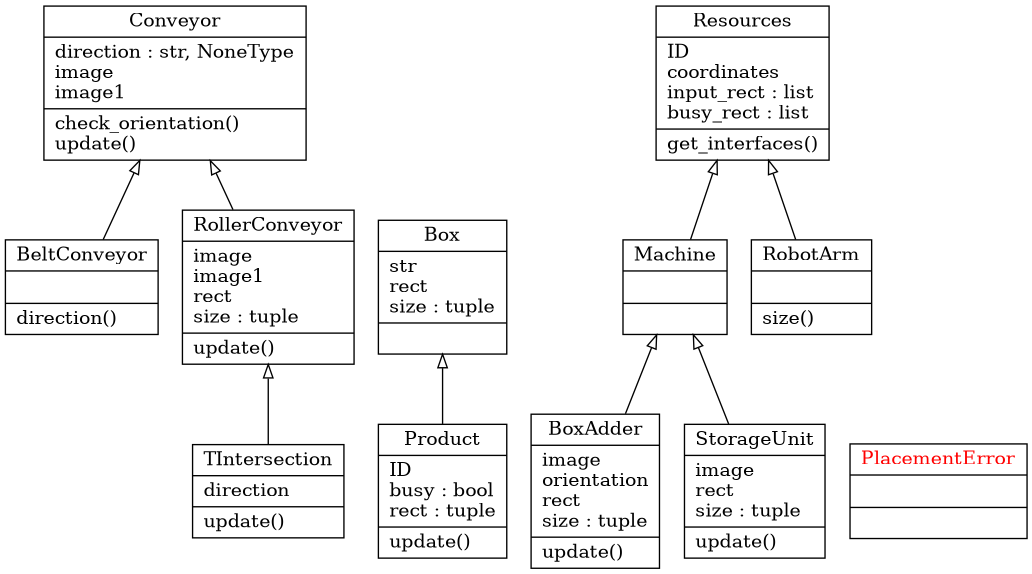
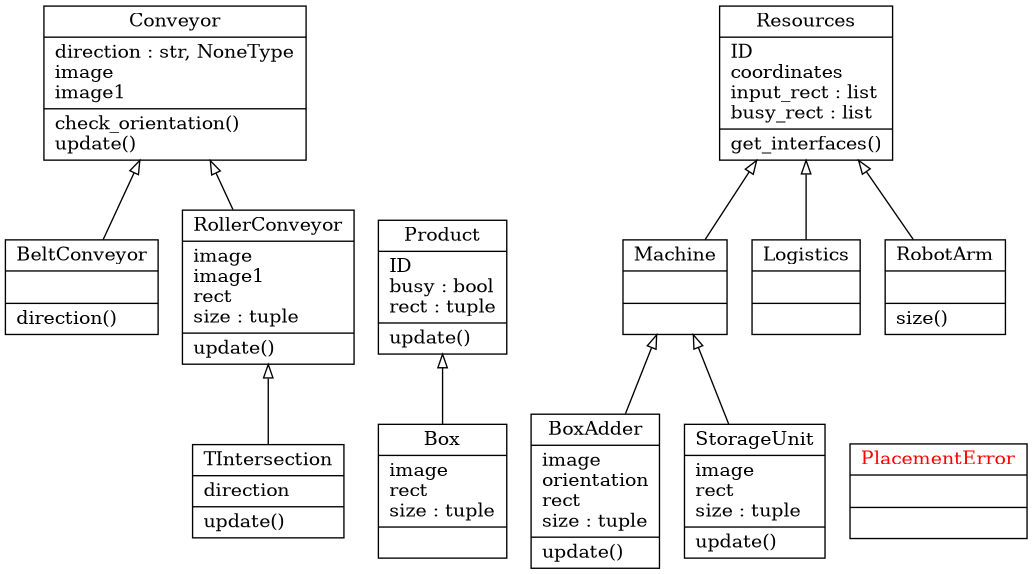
(403, 266) -> (419, 470)
none -> (806, 287)
(443, 396) -> (443, 396)
